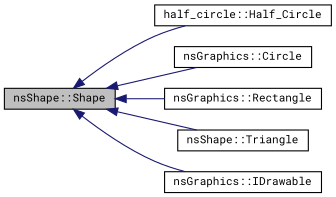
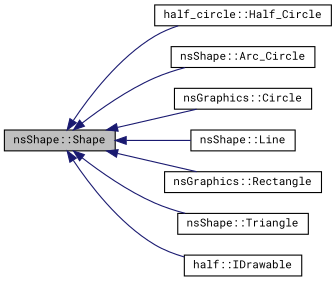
none -> (243, 57)
none -> (243, 140)
(243, 182) -> (243, 266)
